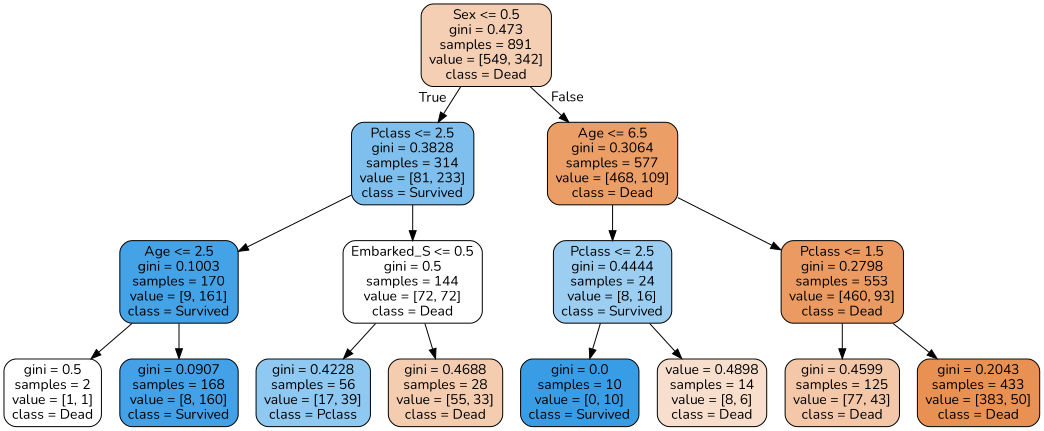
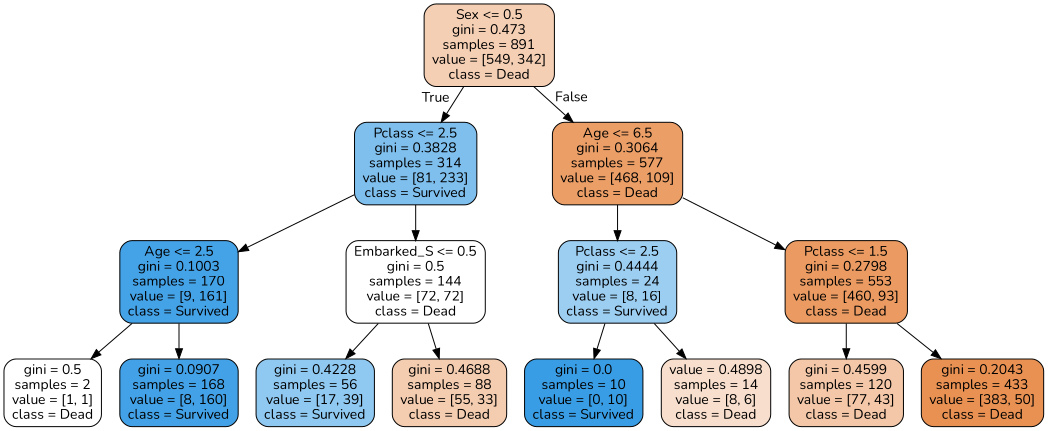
(313, 393) -> (315, 393)
(446, 393) -> (449, 393)
(842, 393) -> (846, 393)
